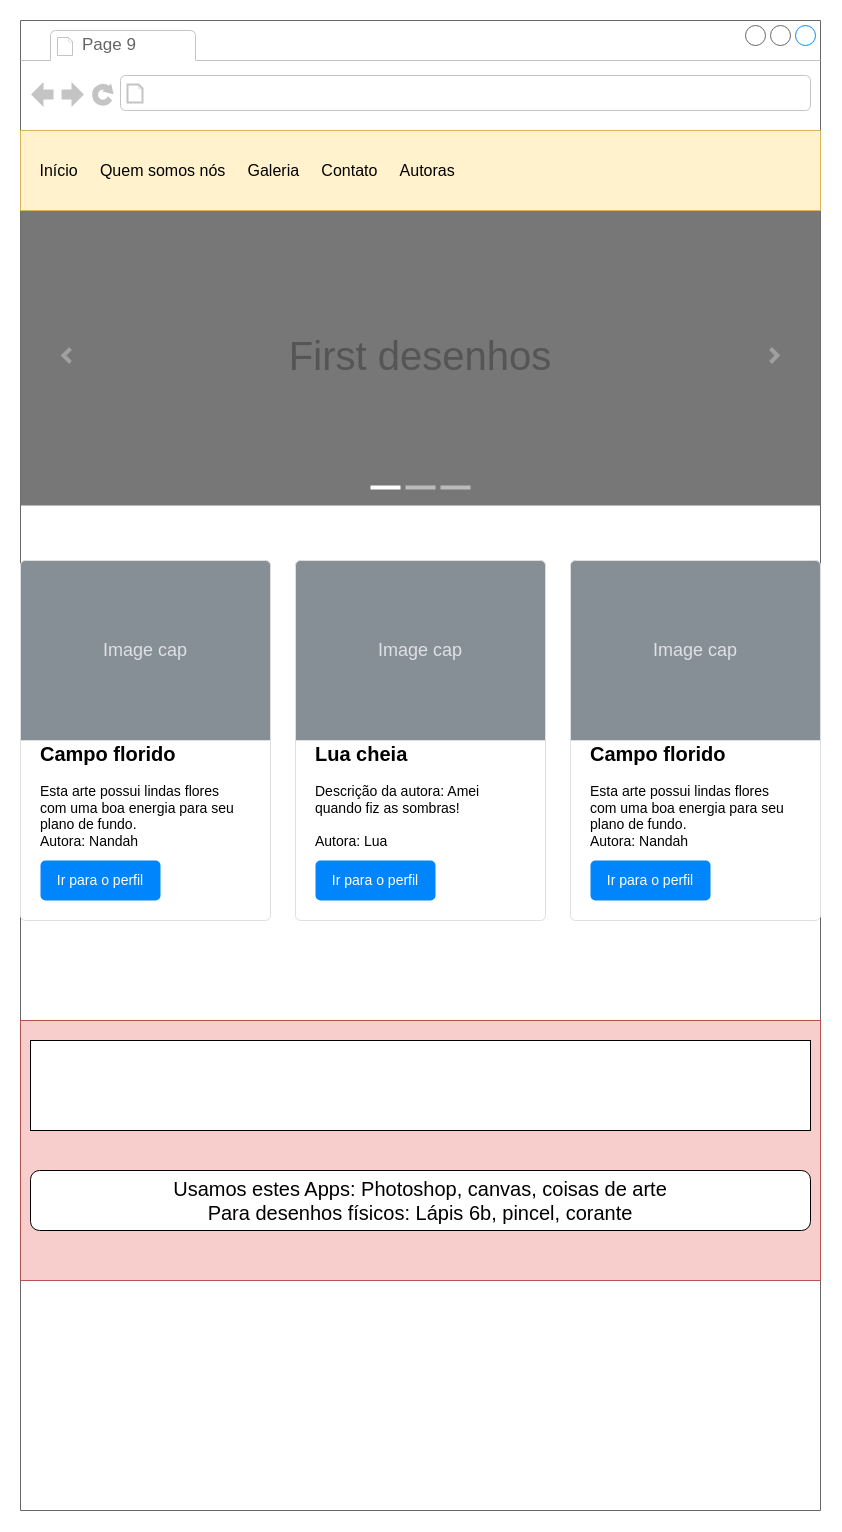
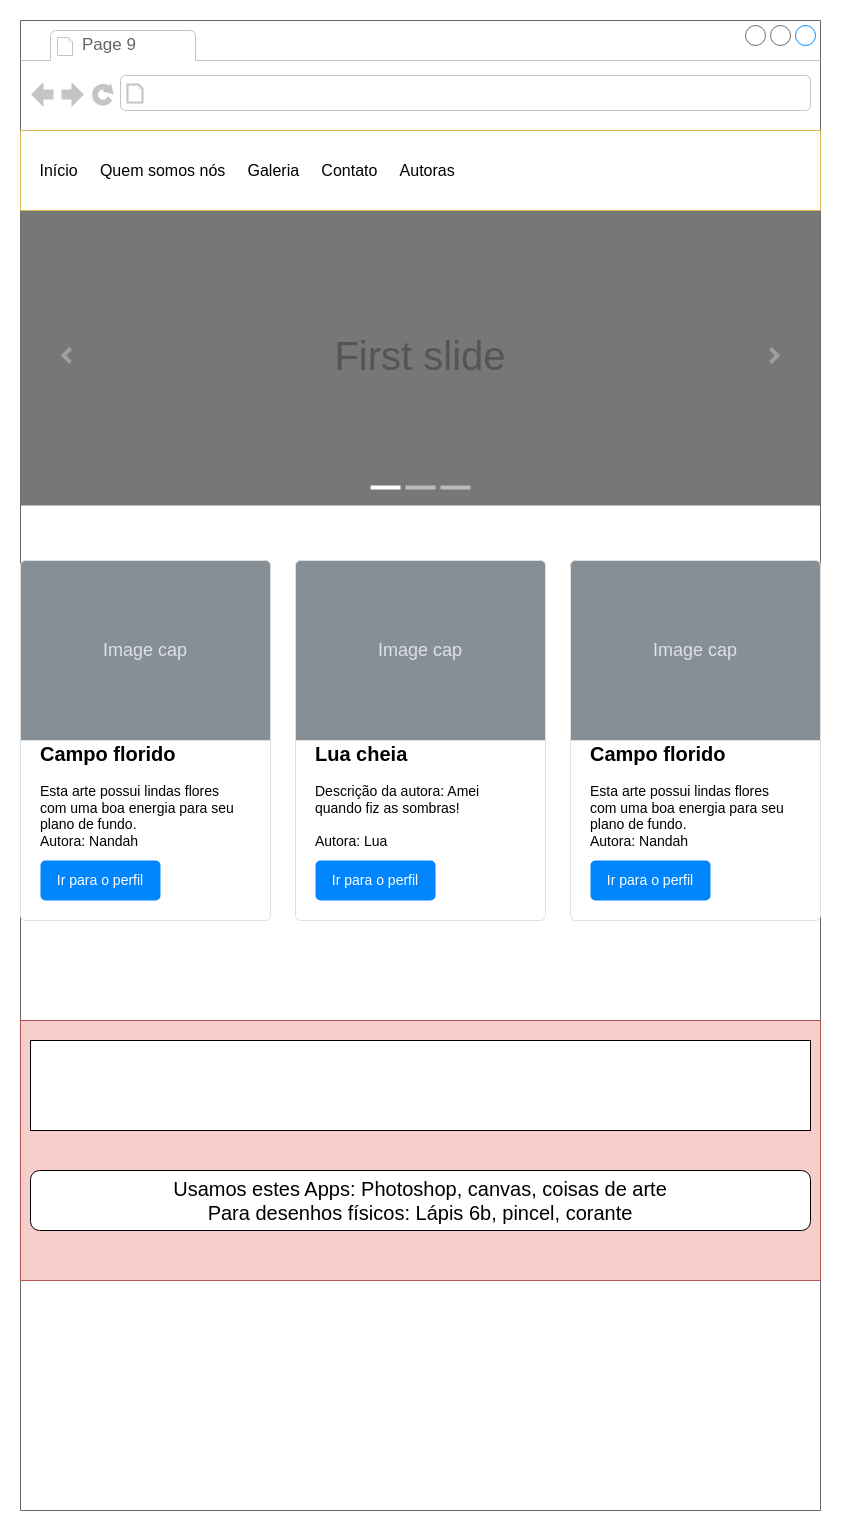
(421, 171) -> (421, 171)
(421, 356) -> (421, 356)
